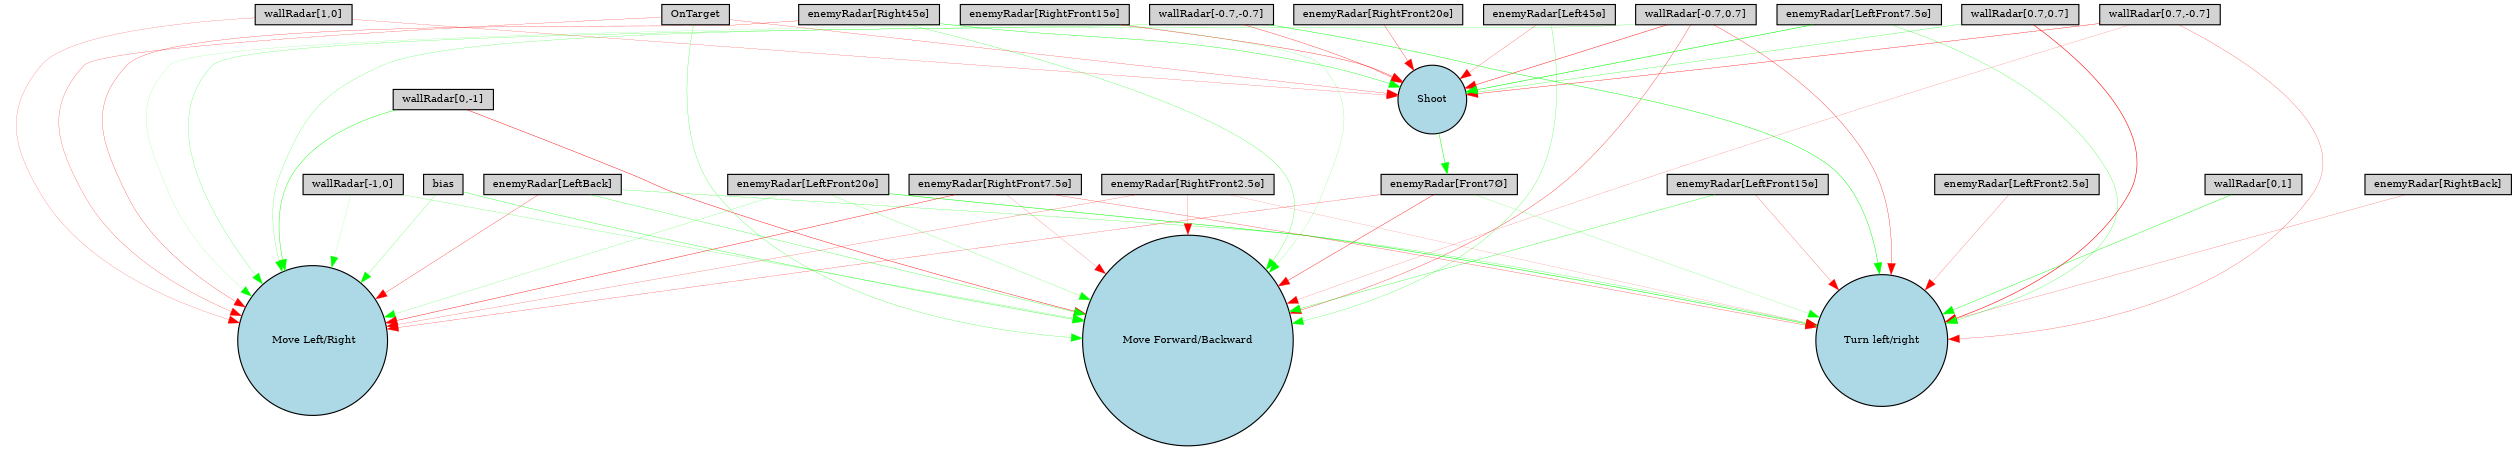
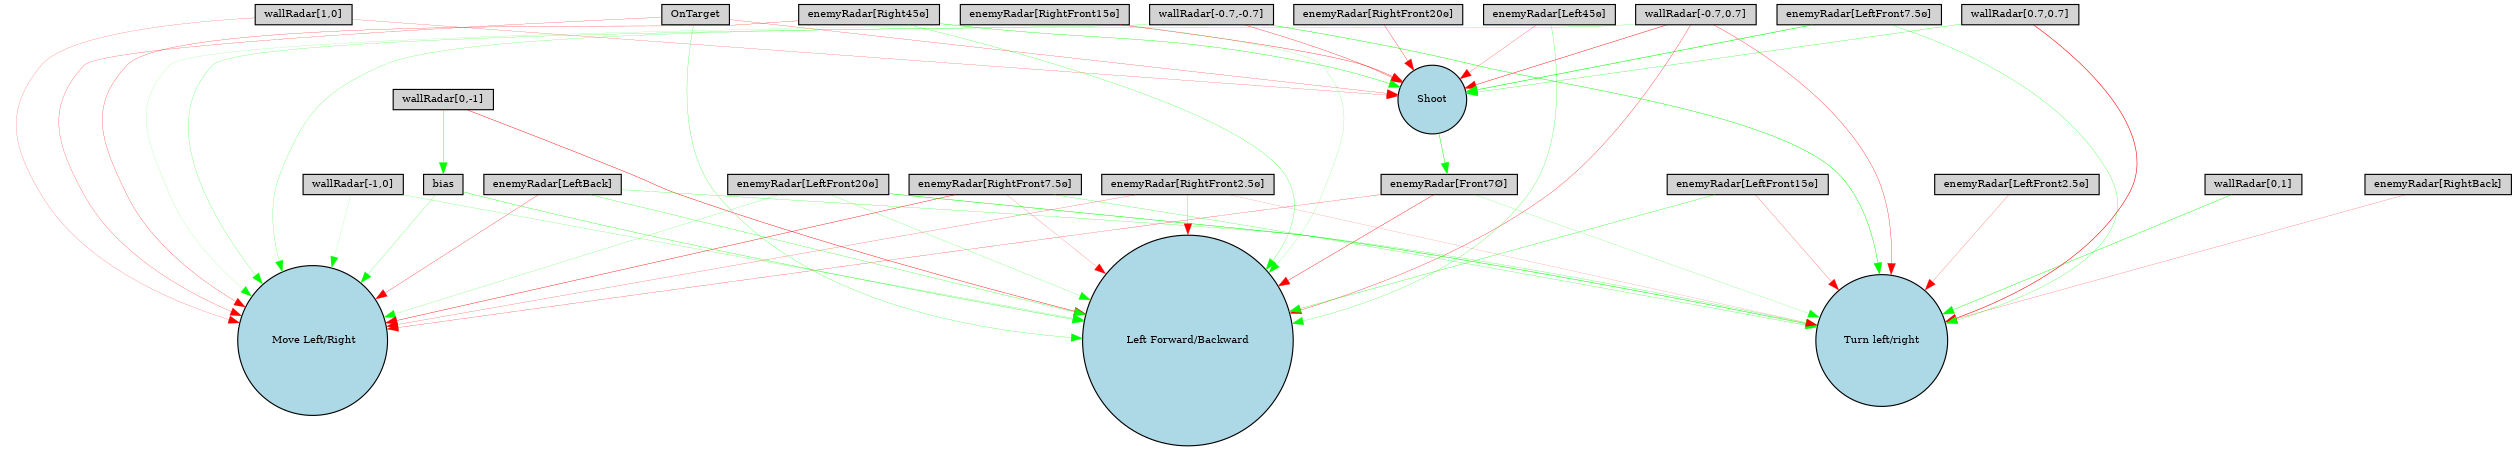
(2160, 15) -> none
(304, 160) -> (443, 136)
(1430, 257) -> (1430, 257)
(1188, 341) -> (1188, 341)
